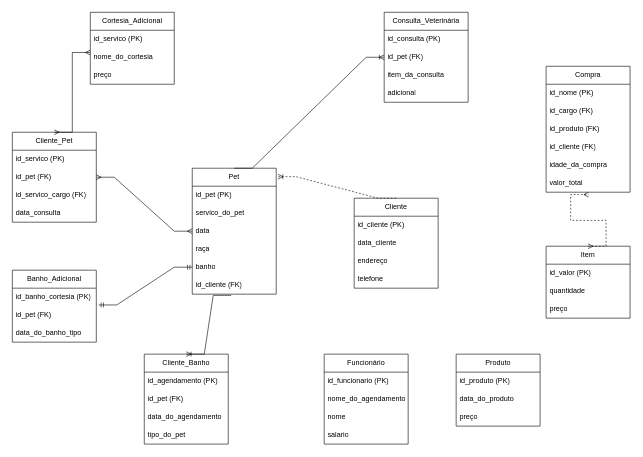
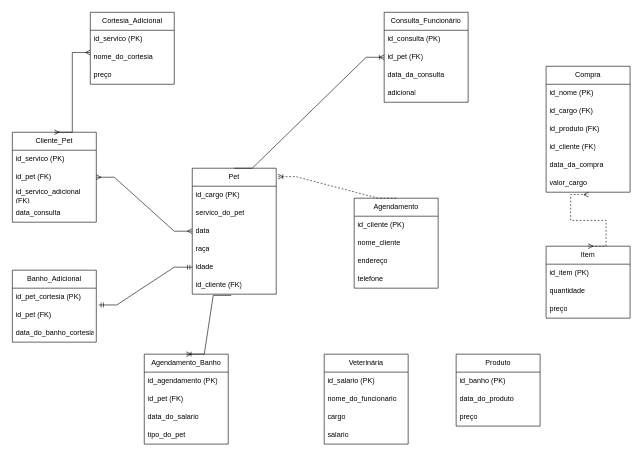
(426, 21) -> (426, 21)
(418, 75) -> (419, 75)
(579, 165) -> (578, 165)
(570, 183) -> (571, 183)
(55, 195) -> (55, 195)
(216, 195) -> (220, 195)
(396, 207) -> (396, 207)
(380, 243) -> (380, 243)
(206, 267) -> (205, 267)
(573, 273) -> (571, 273)
(55, 297) -> (53, 297)
(51, 333) -> (55, 333)
(186, 363) -> (186, 363)
(366, 363) -> (366, 363)
(362, 381) -> (354, 381)
(488, 381) -> (484, 381)
(366, 399) -> (364, 399)
(186, 417) -> (176, 417)
(336, 417) -> (338, 417)
